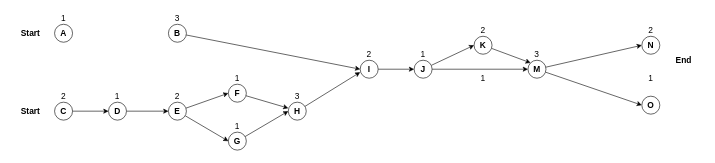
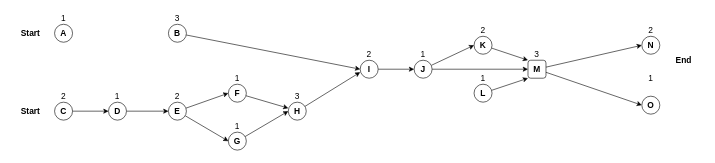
(537, 69) -> (537, 69)
none -> (508, 85)
none -> (483, 93)
